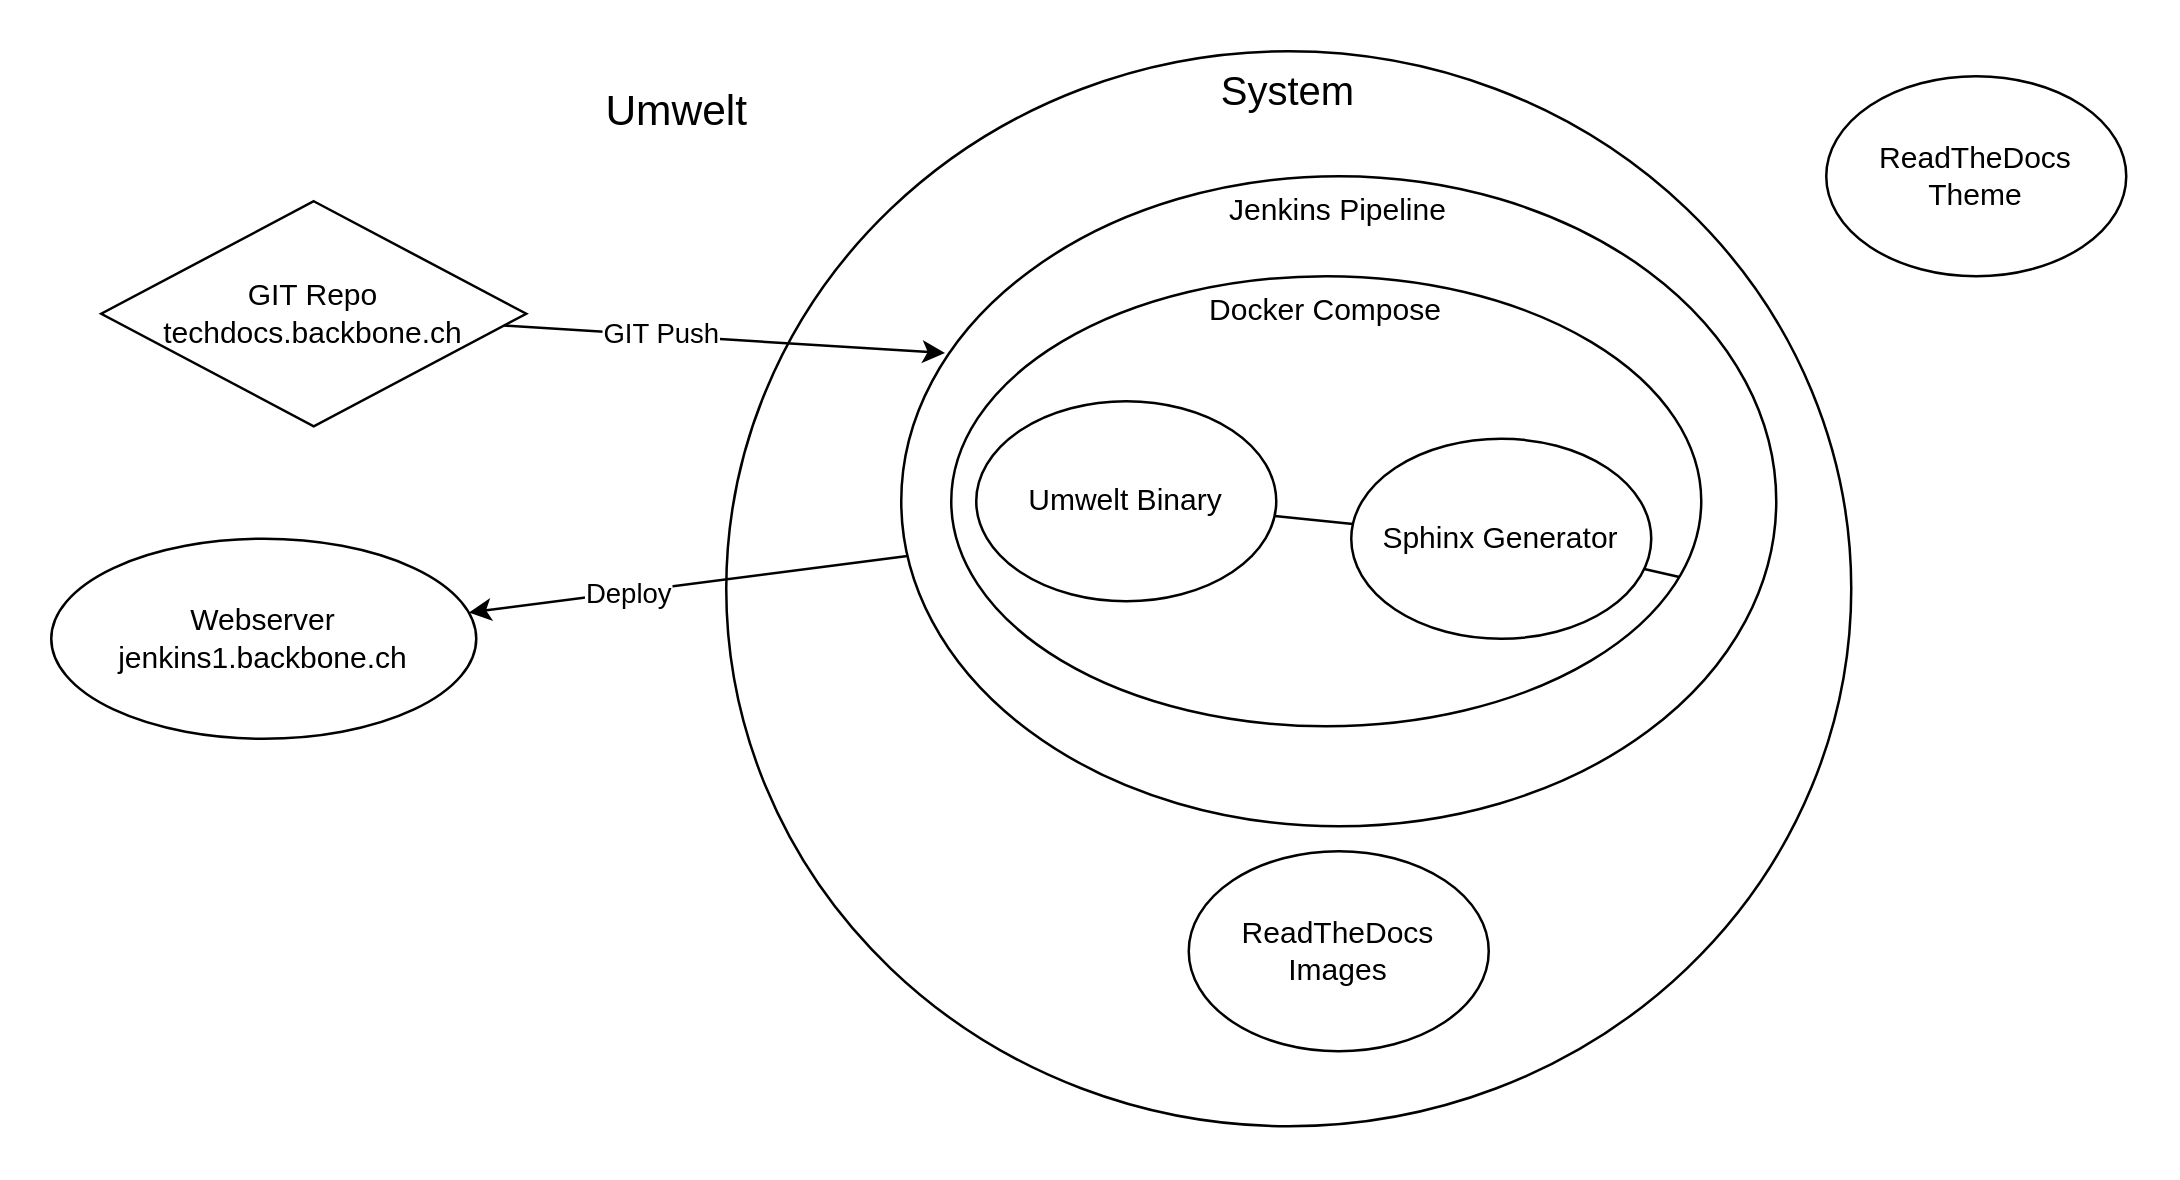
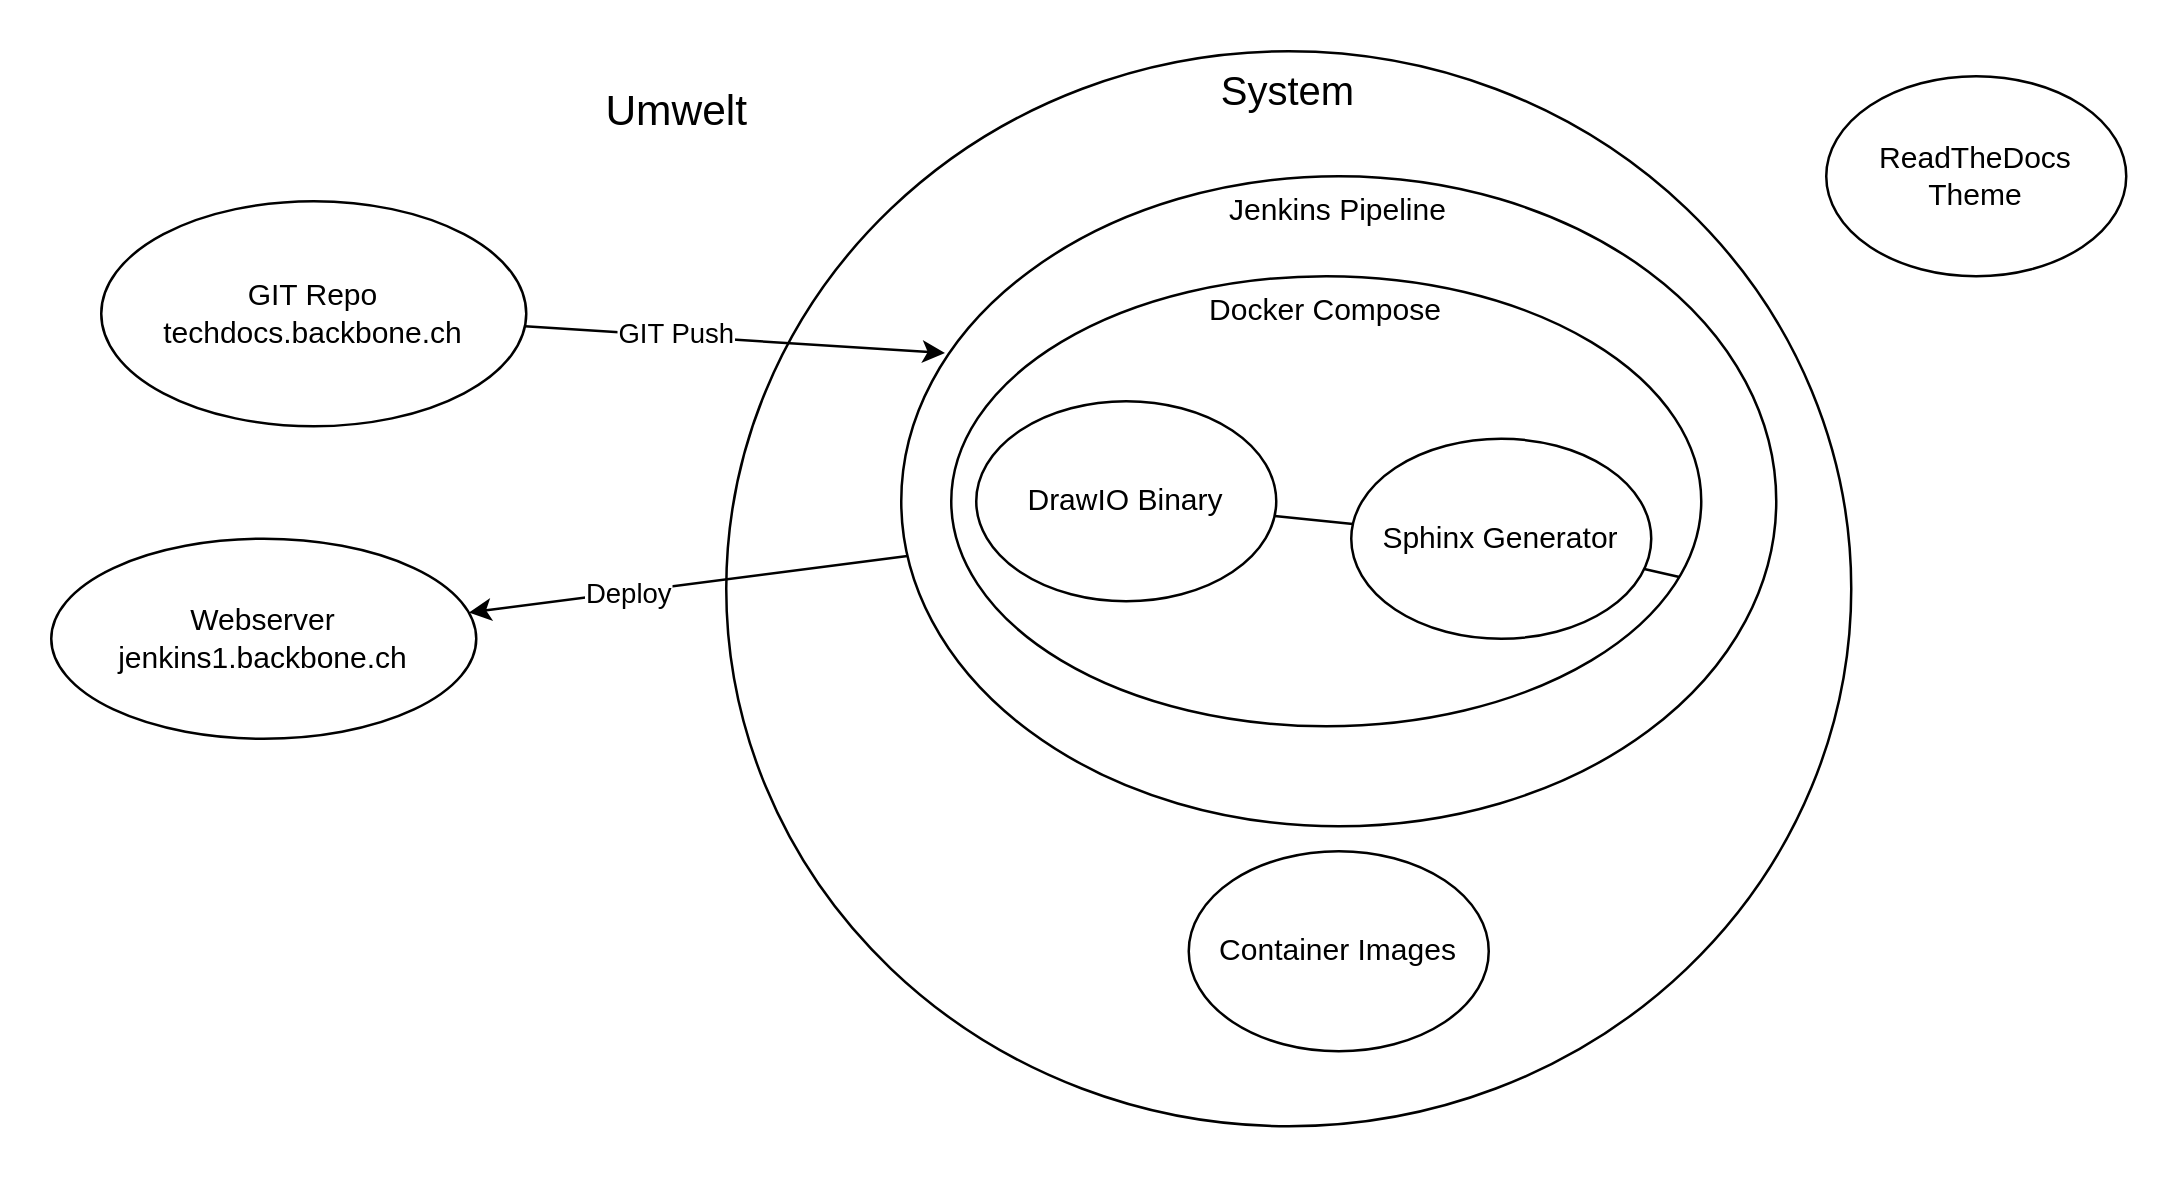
(314, 314) -> (314, 314)
(1126, 501) -> (1126, 501)
(1339, 951) -> (1339, 951)
